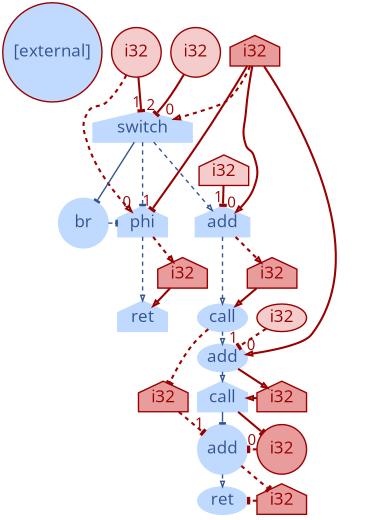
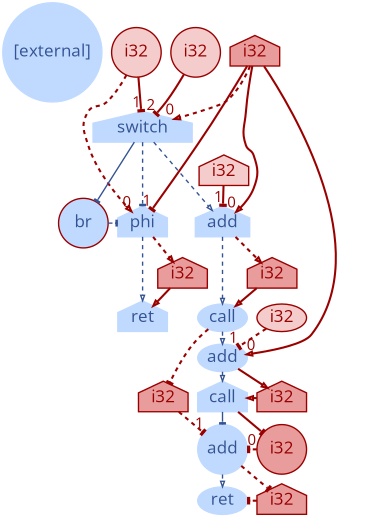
(52, 52) -> (52, 52)
(83, 223) -> (83, 223)
